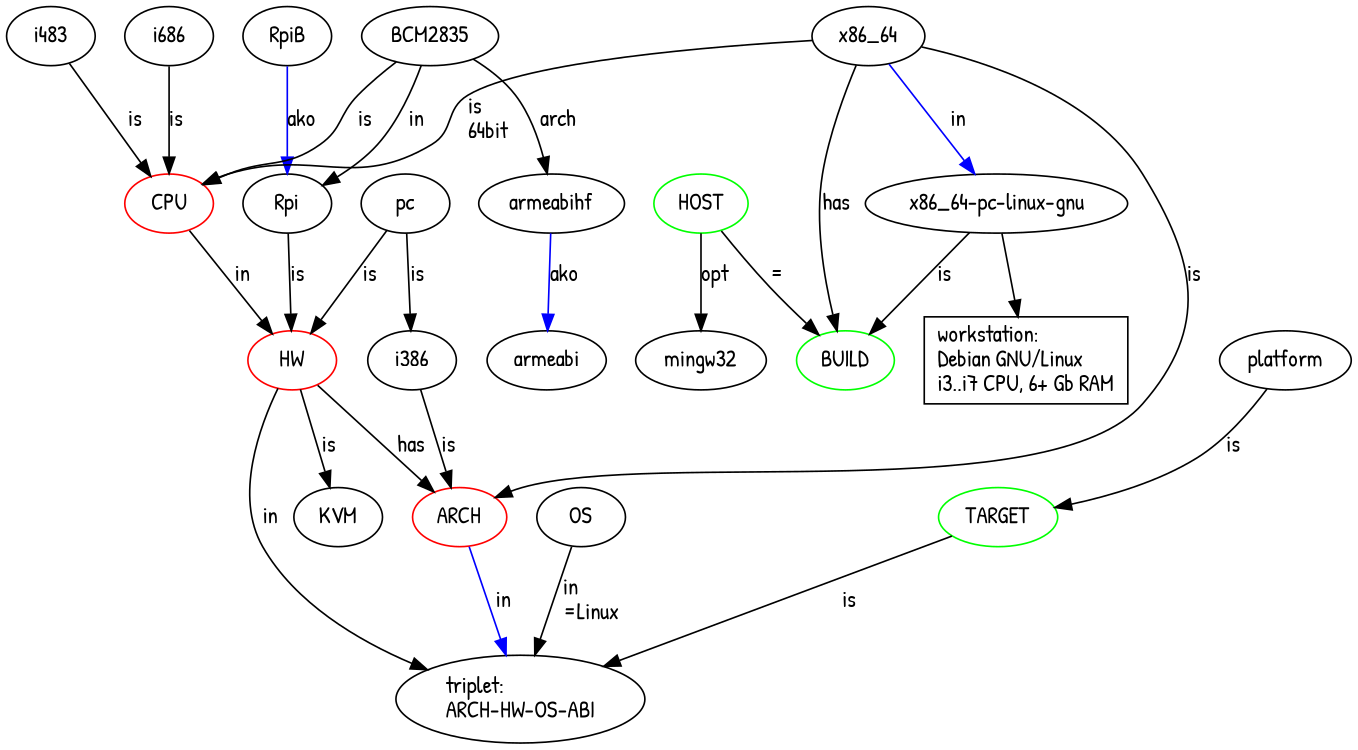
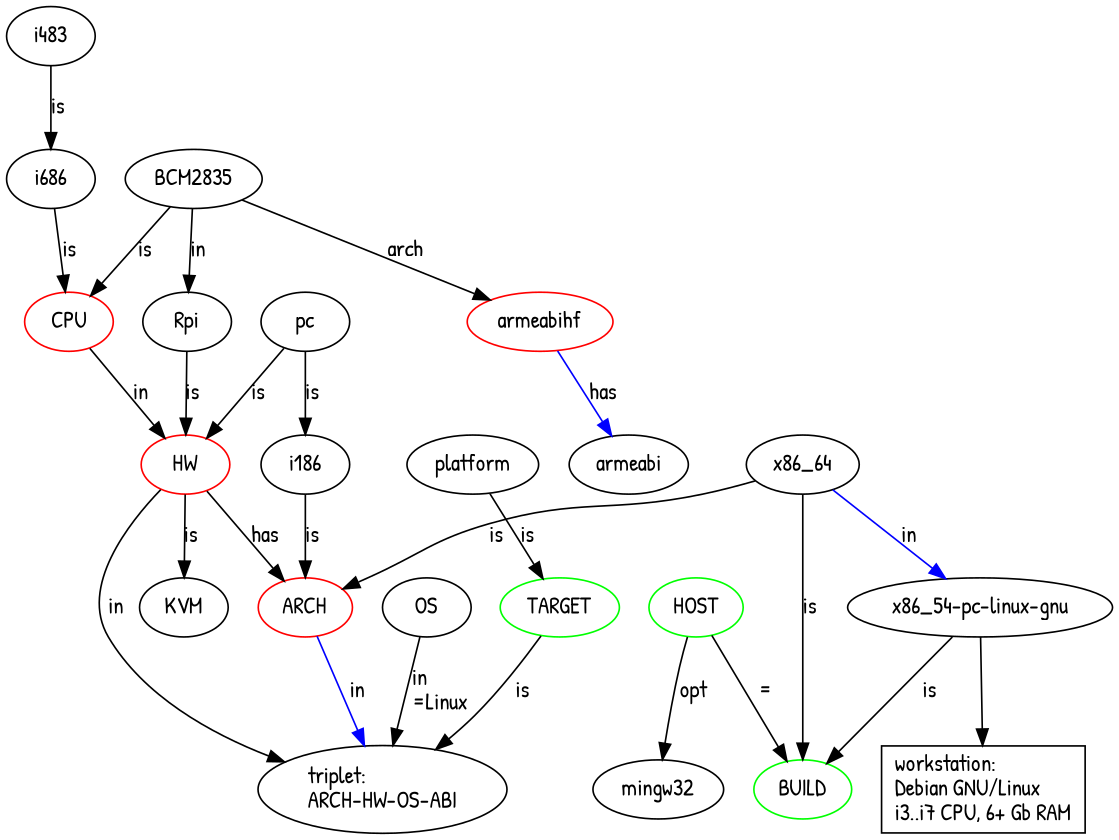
(287, 36) -> none
(515, 78) -> none
(105, 113) -> (51, 99)
(552, 204) -> (540, 322)
(836, 204) -> (810, 607)
(996, 204) -> (980, 607)
(565, 275) -> (603, 393)
(412, 360) -> (305, 465)
